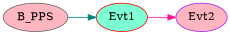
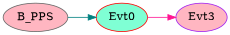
(122, 17) -> (122, 17)
(202, 17) -> (202, 17)
